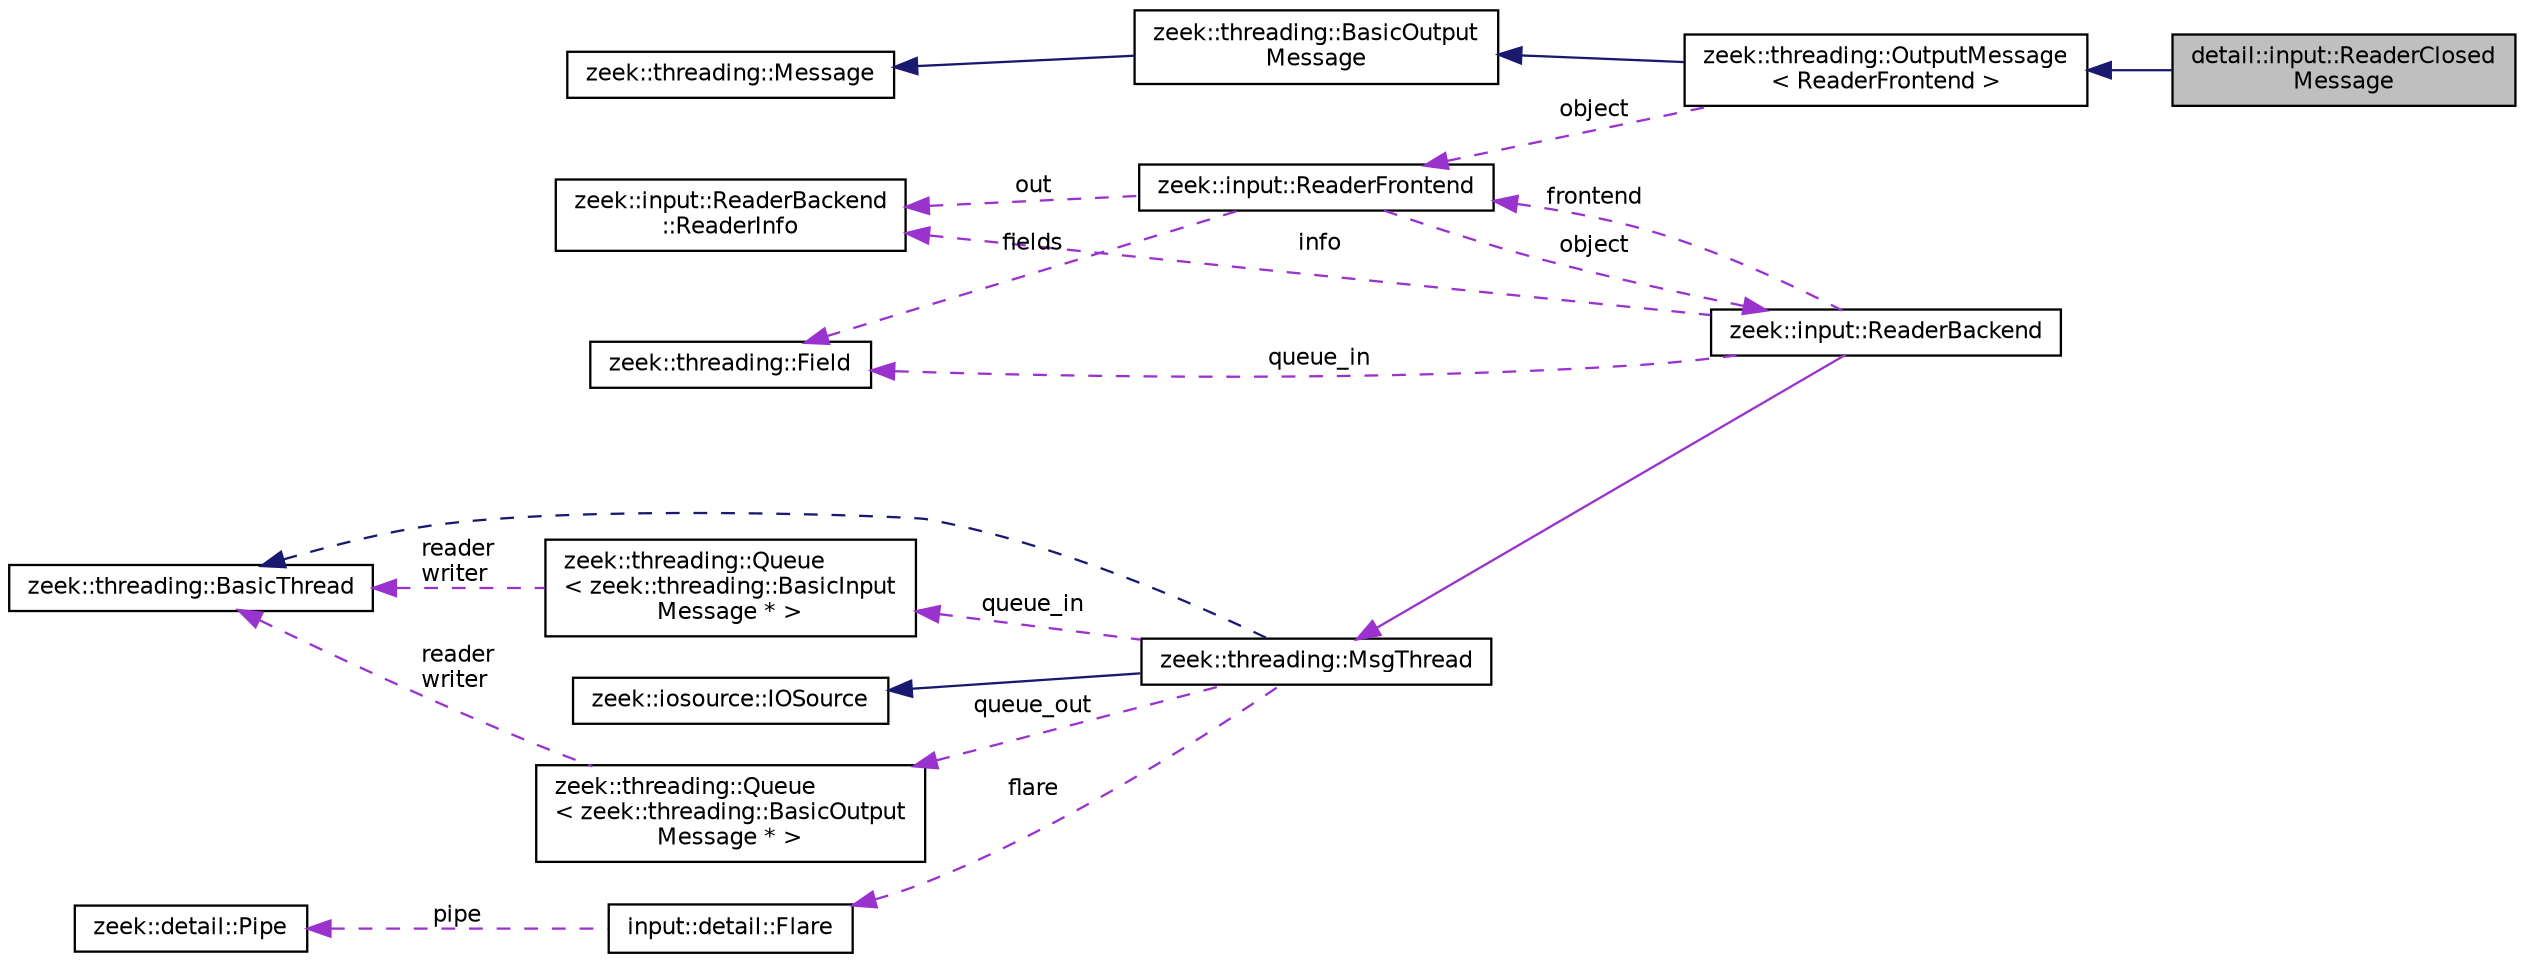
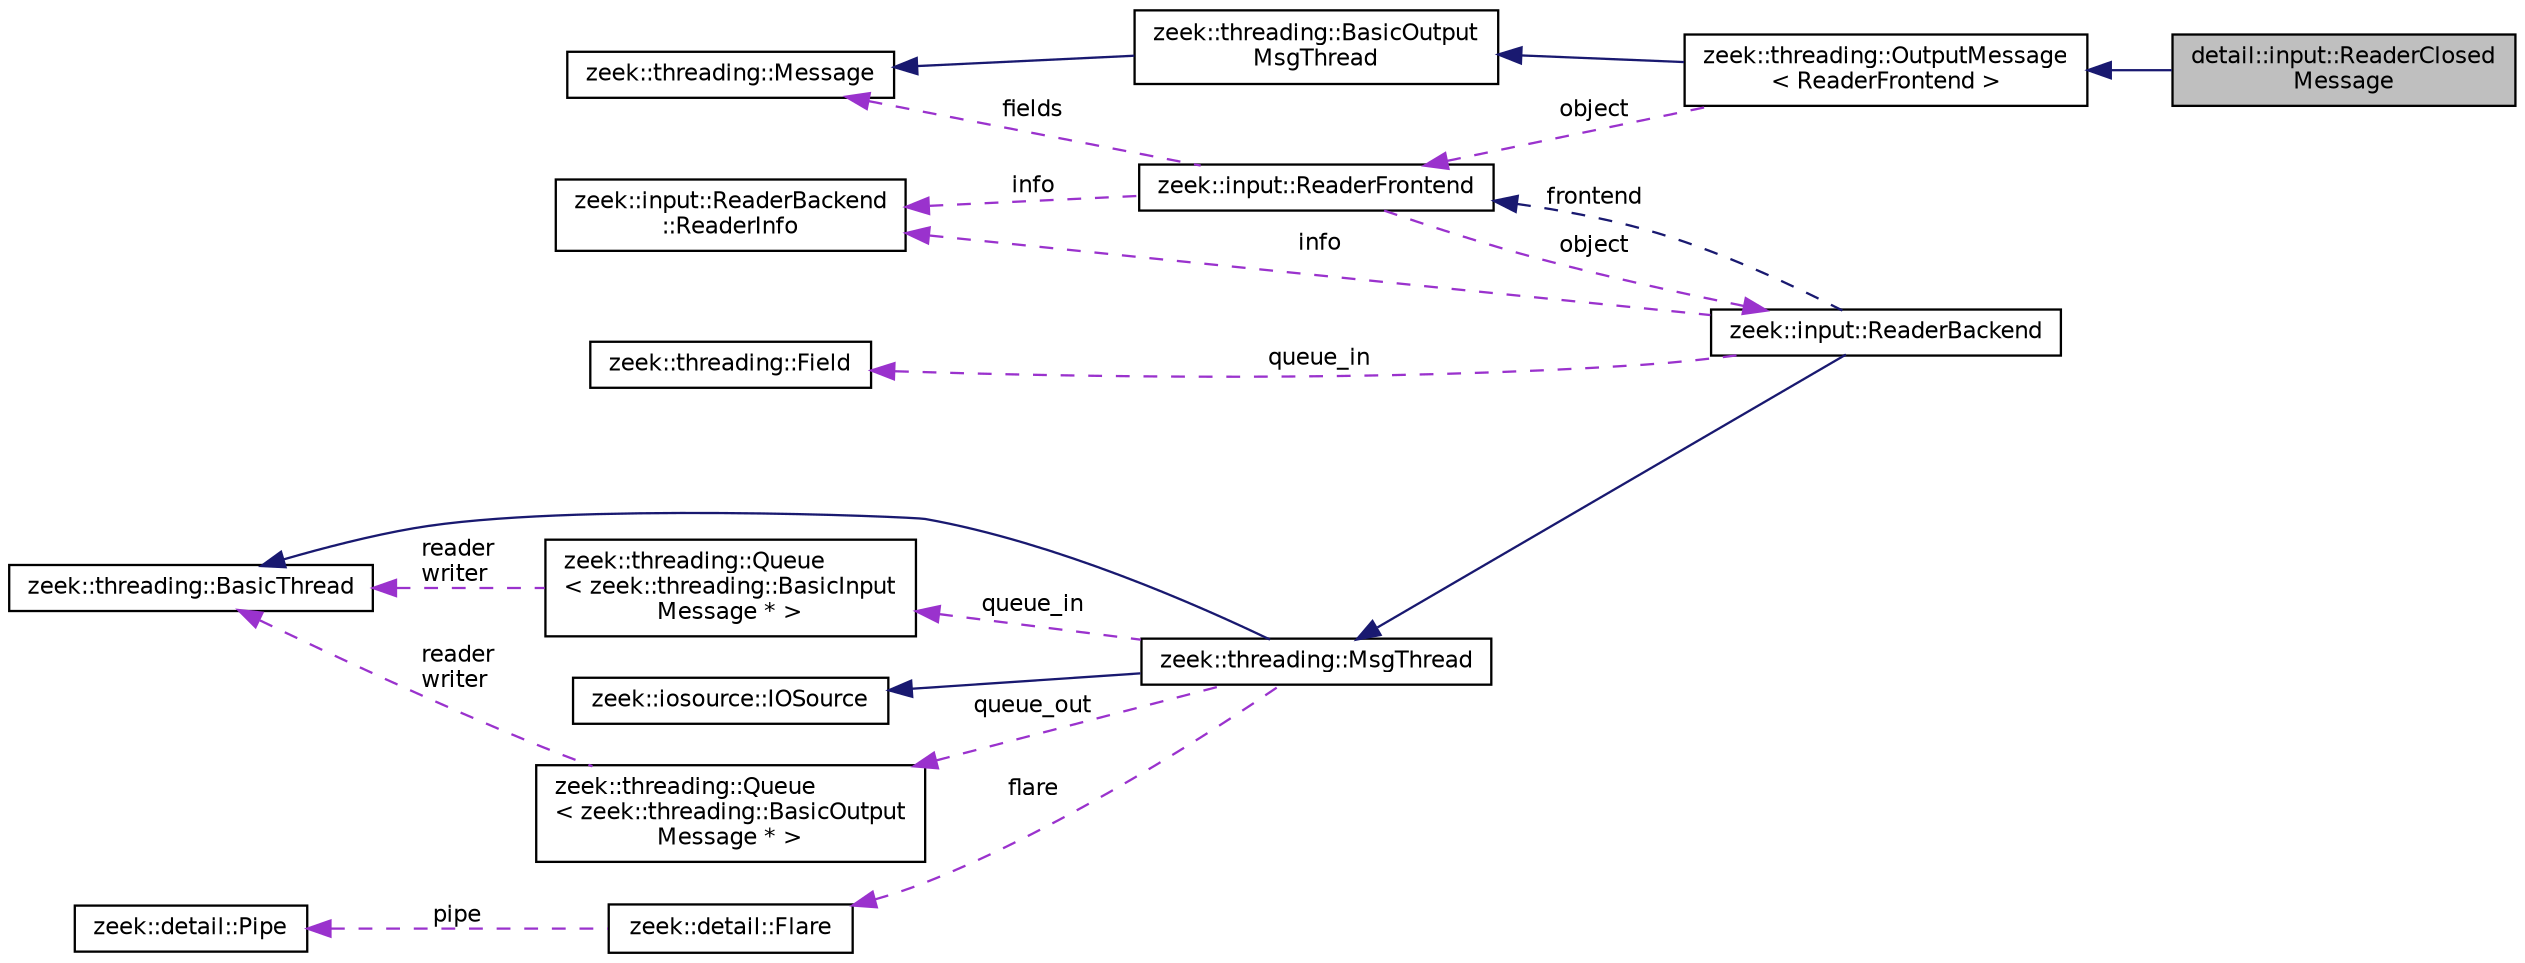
(1316, 47) -> (1316, 47)
(1030, 186) -> (1030, 186)
(1685, 242) -> (1685, 242)
(1034, 273) -> (1035, 133)
(1612, 491) -> (1612, 491)
(785, 514) -> (785, 514)
(731, 929) -> (731, 929)
